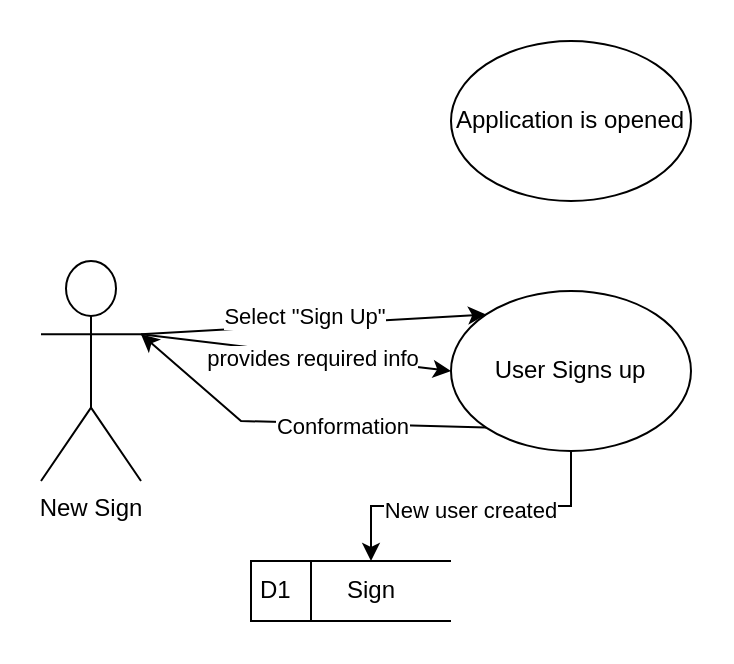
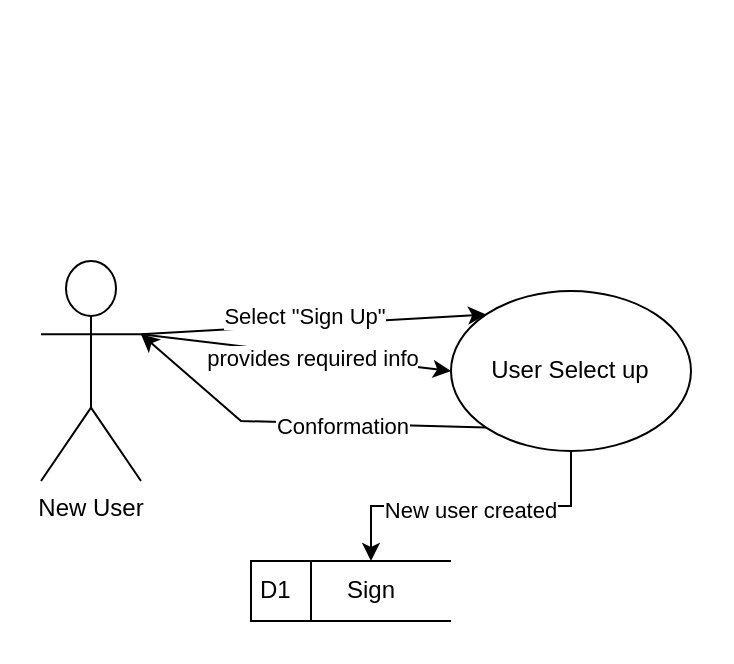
(571, 121) -> none
(571, 371) -> (571, 371)
(92, 509) -> (92, 509)
